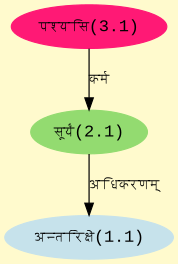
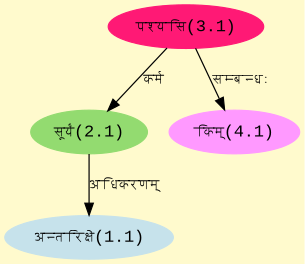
none -> (234, 132)
